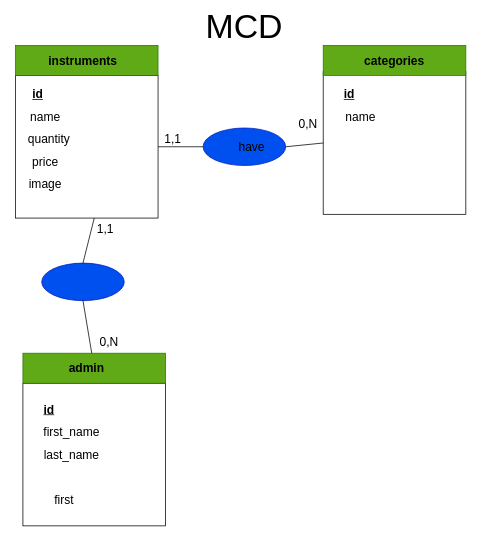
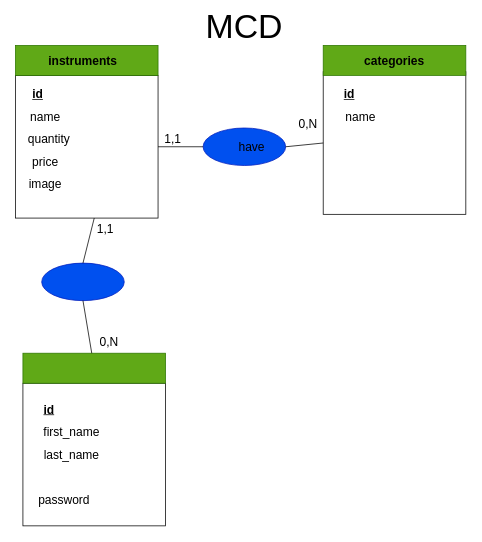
(87, 368) -> none
(64, 499) -> (64, 499)
